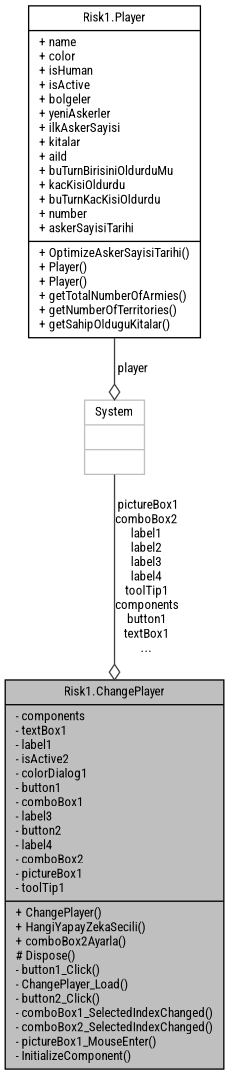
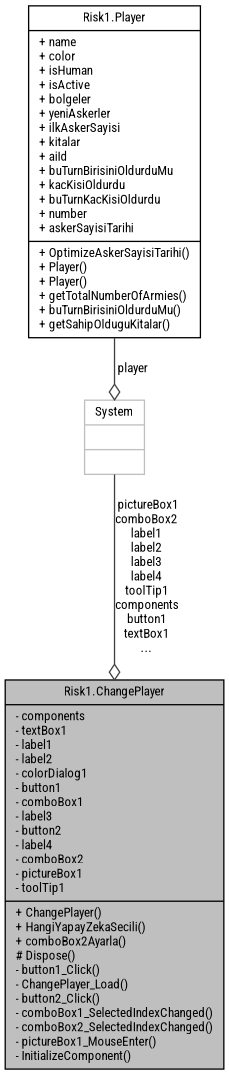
(108, 310) -> (110, 310)
(43, 759) -> (34, 759)
